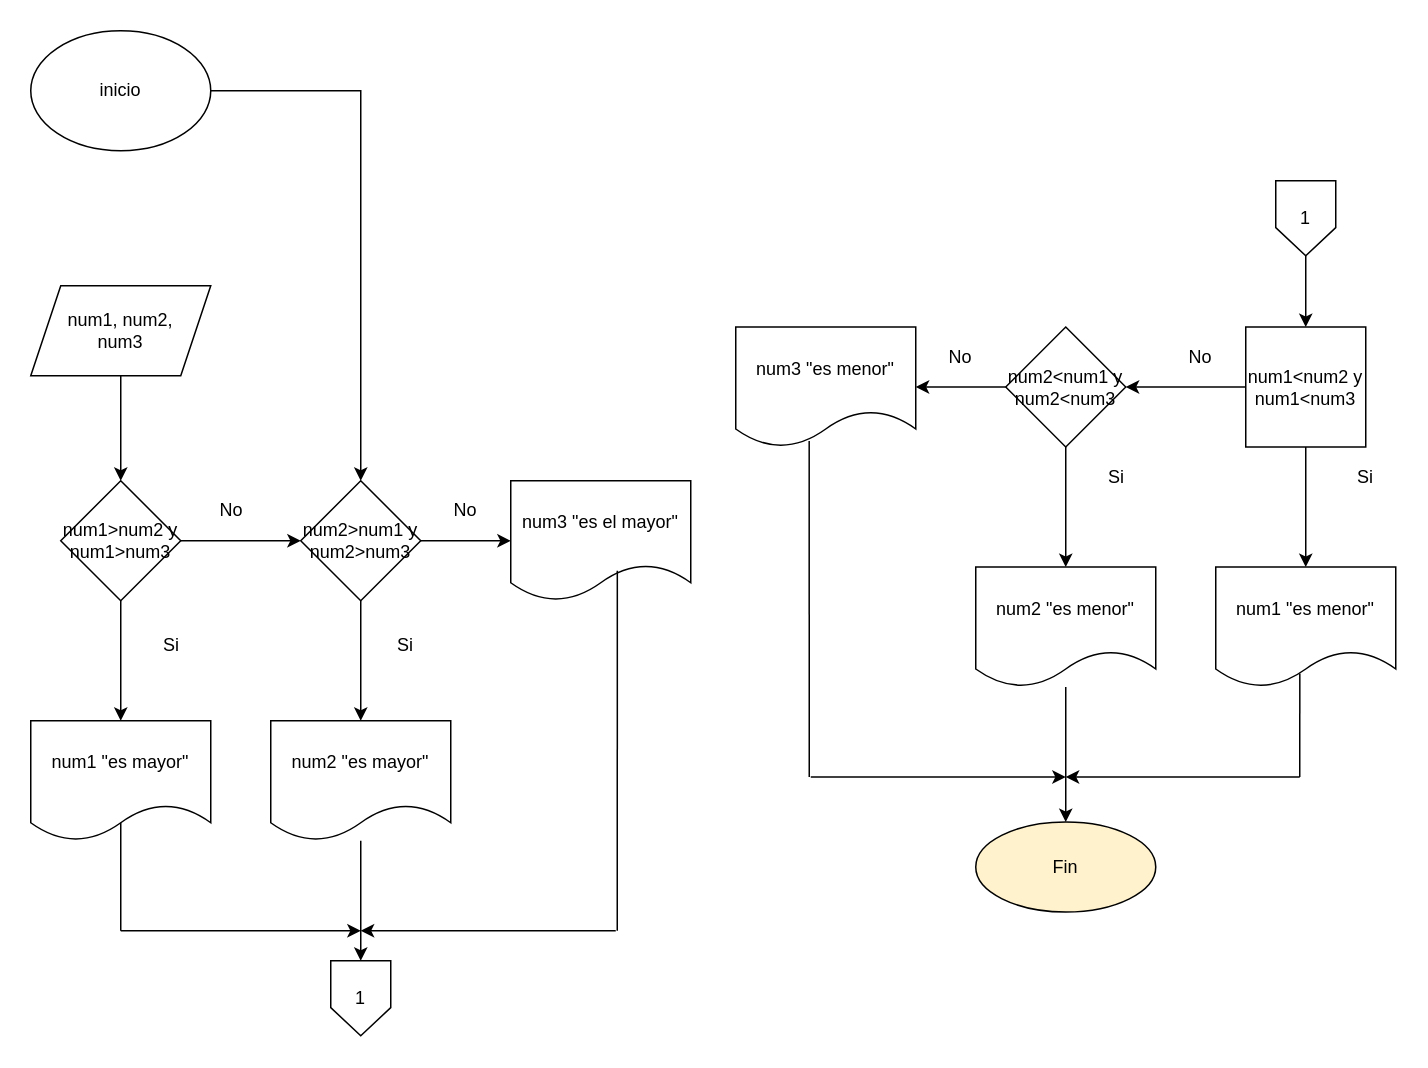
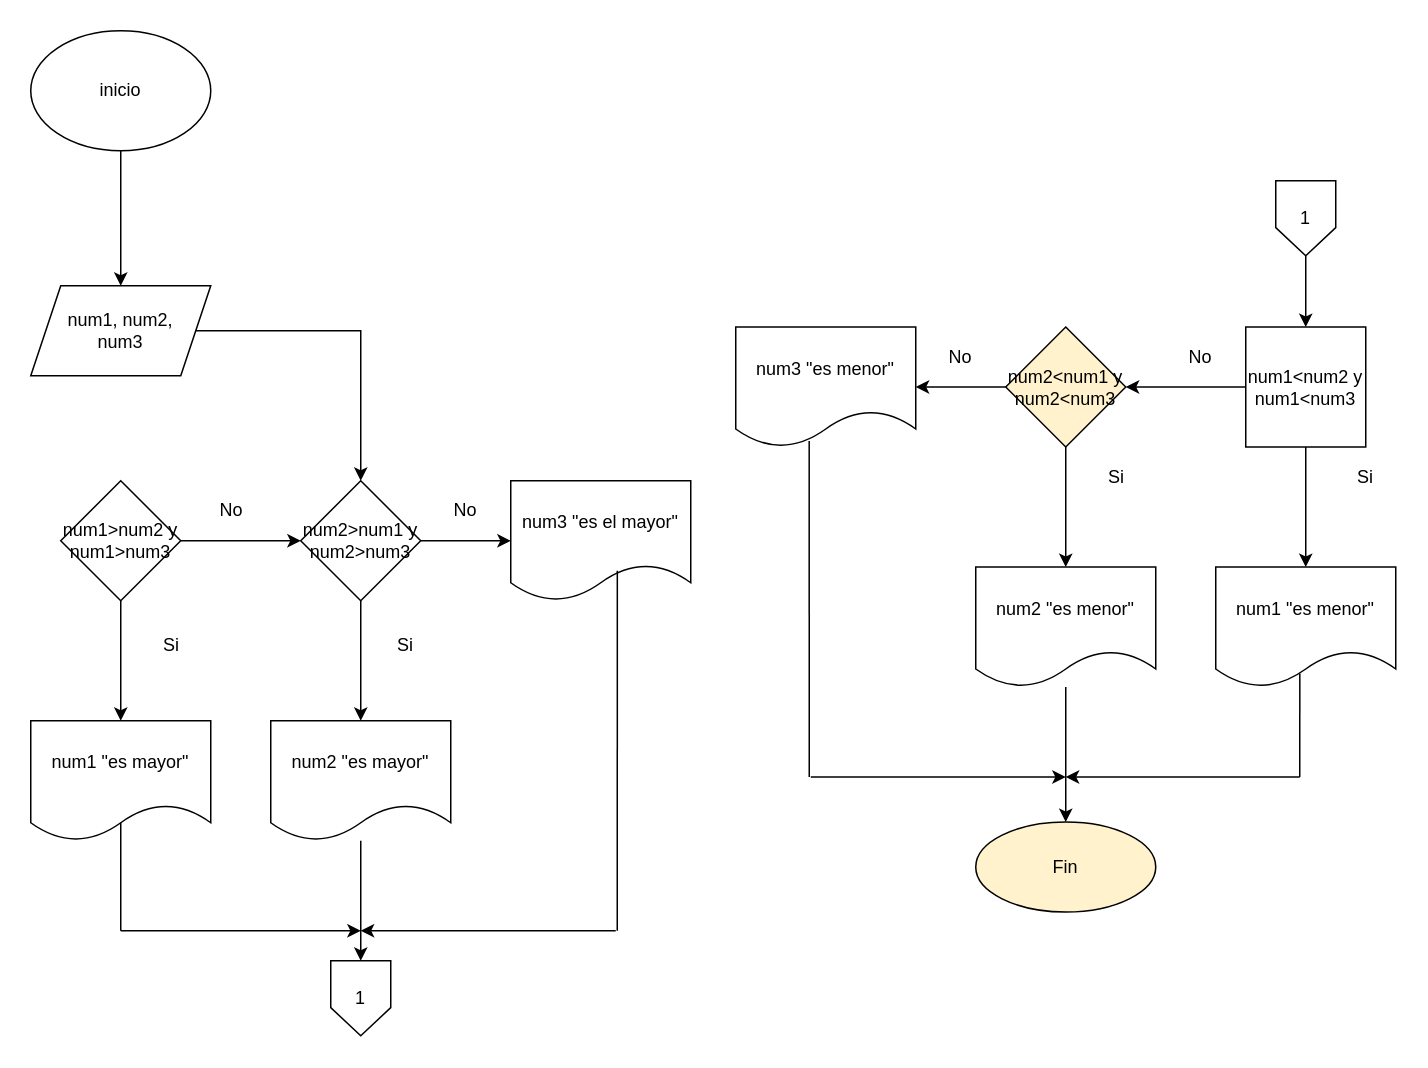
(361, 135) -> (121, 213)
(1066, 387) -> (1066, 387)
(121, 423) -> (277, 331)
